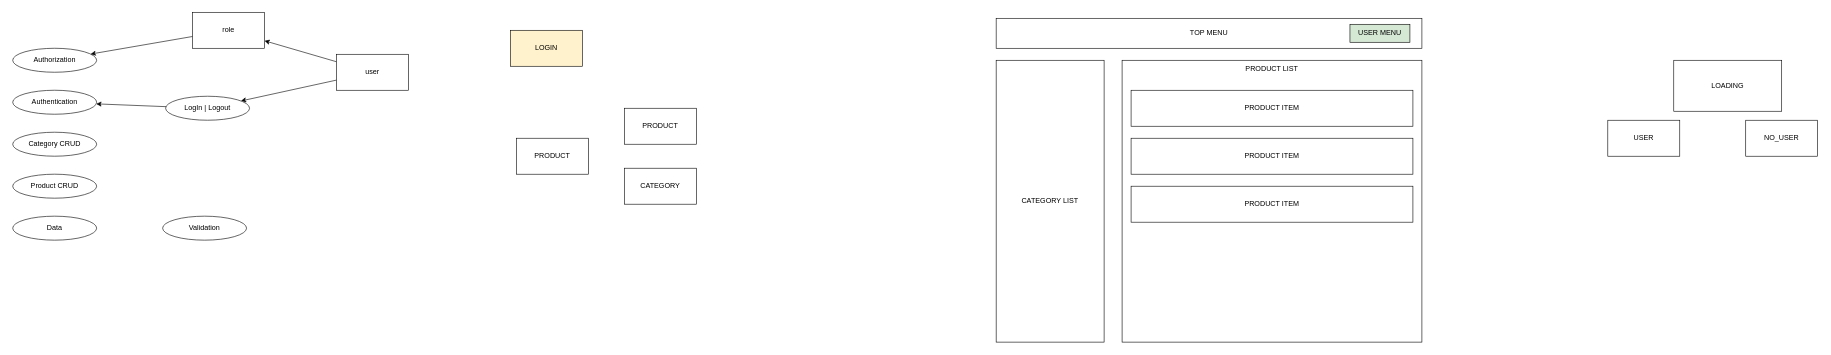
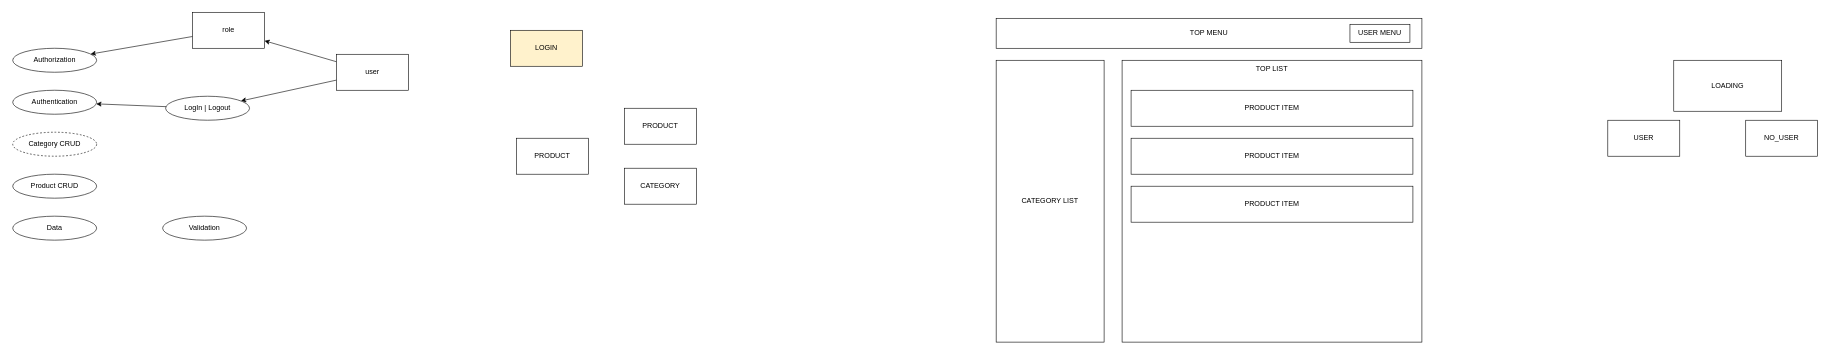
(1380, 33) -> (1380, 33)
(1272, 69) -> (1272, 69)
(54, 144) -> (54, 144)
